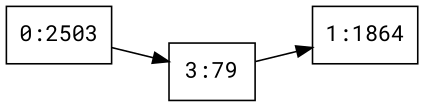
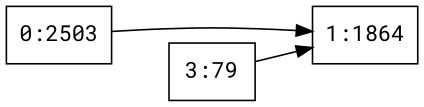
(133, 53) -> (204, 28)
